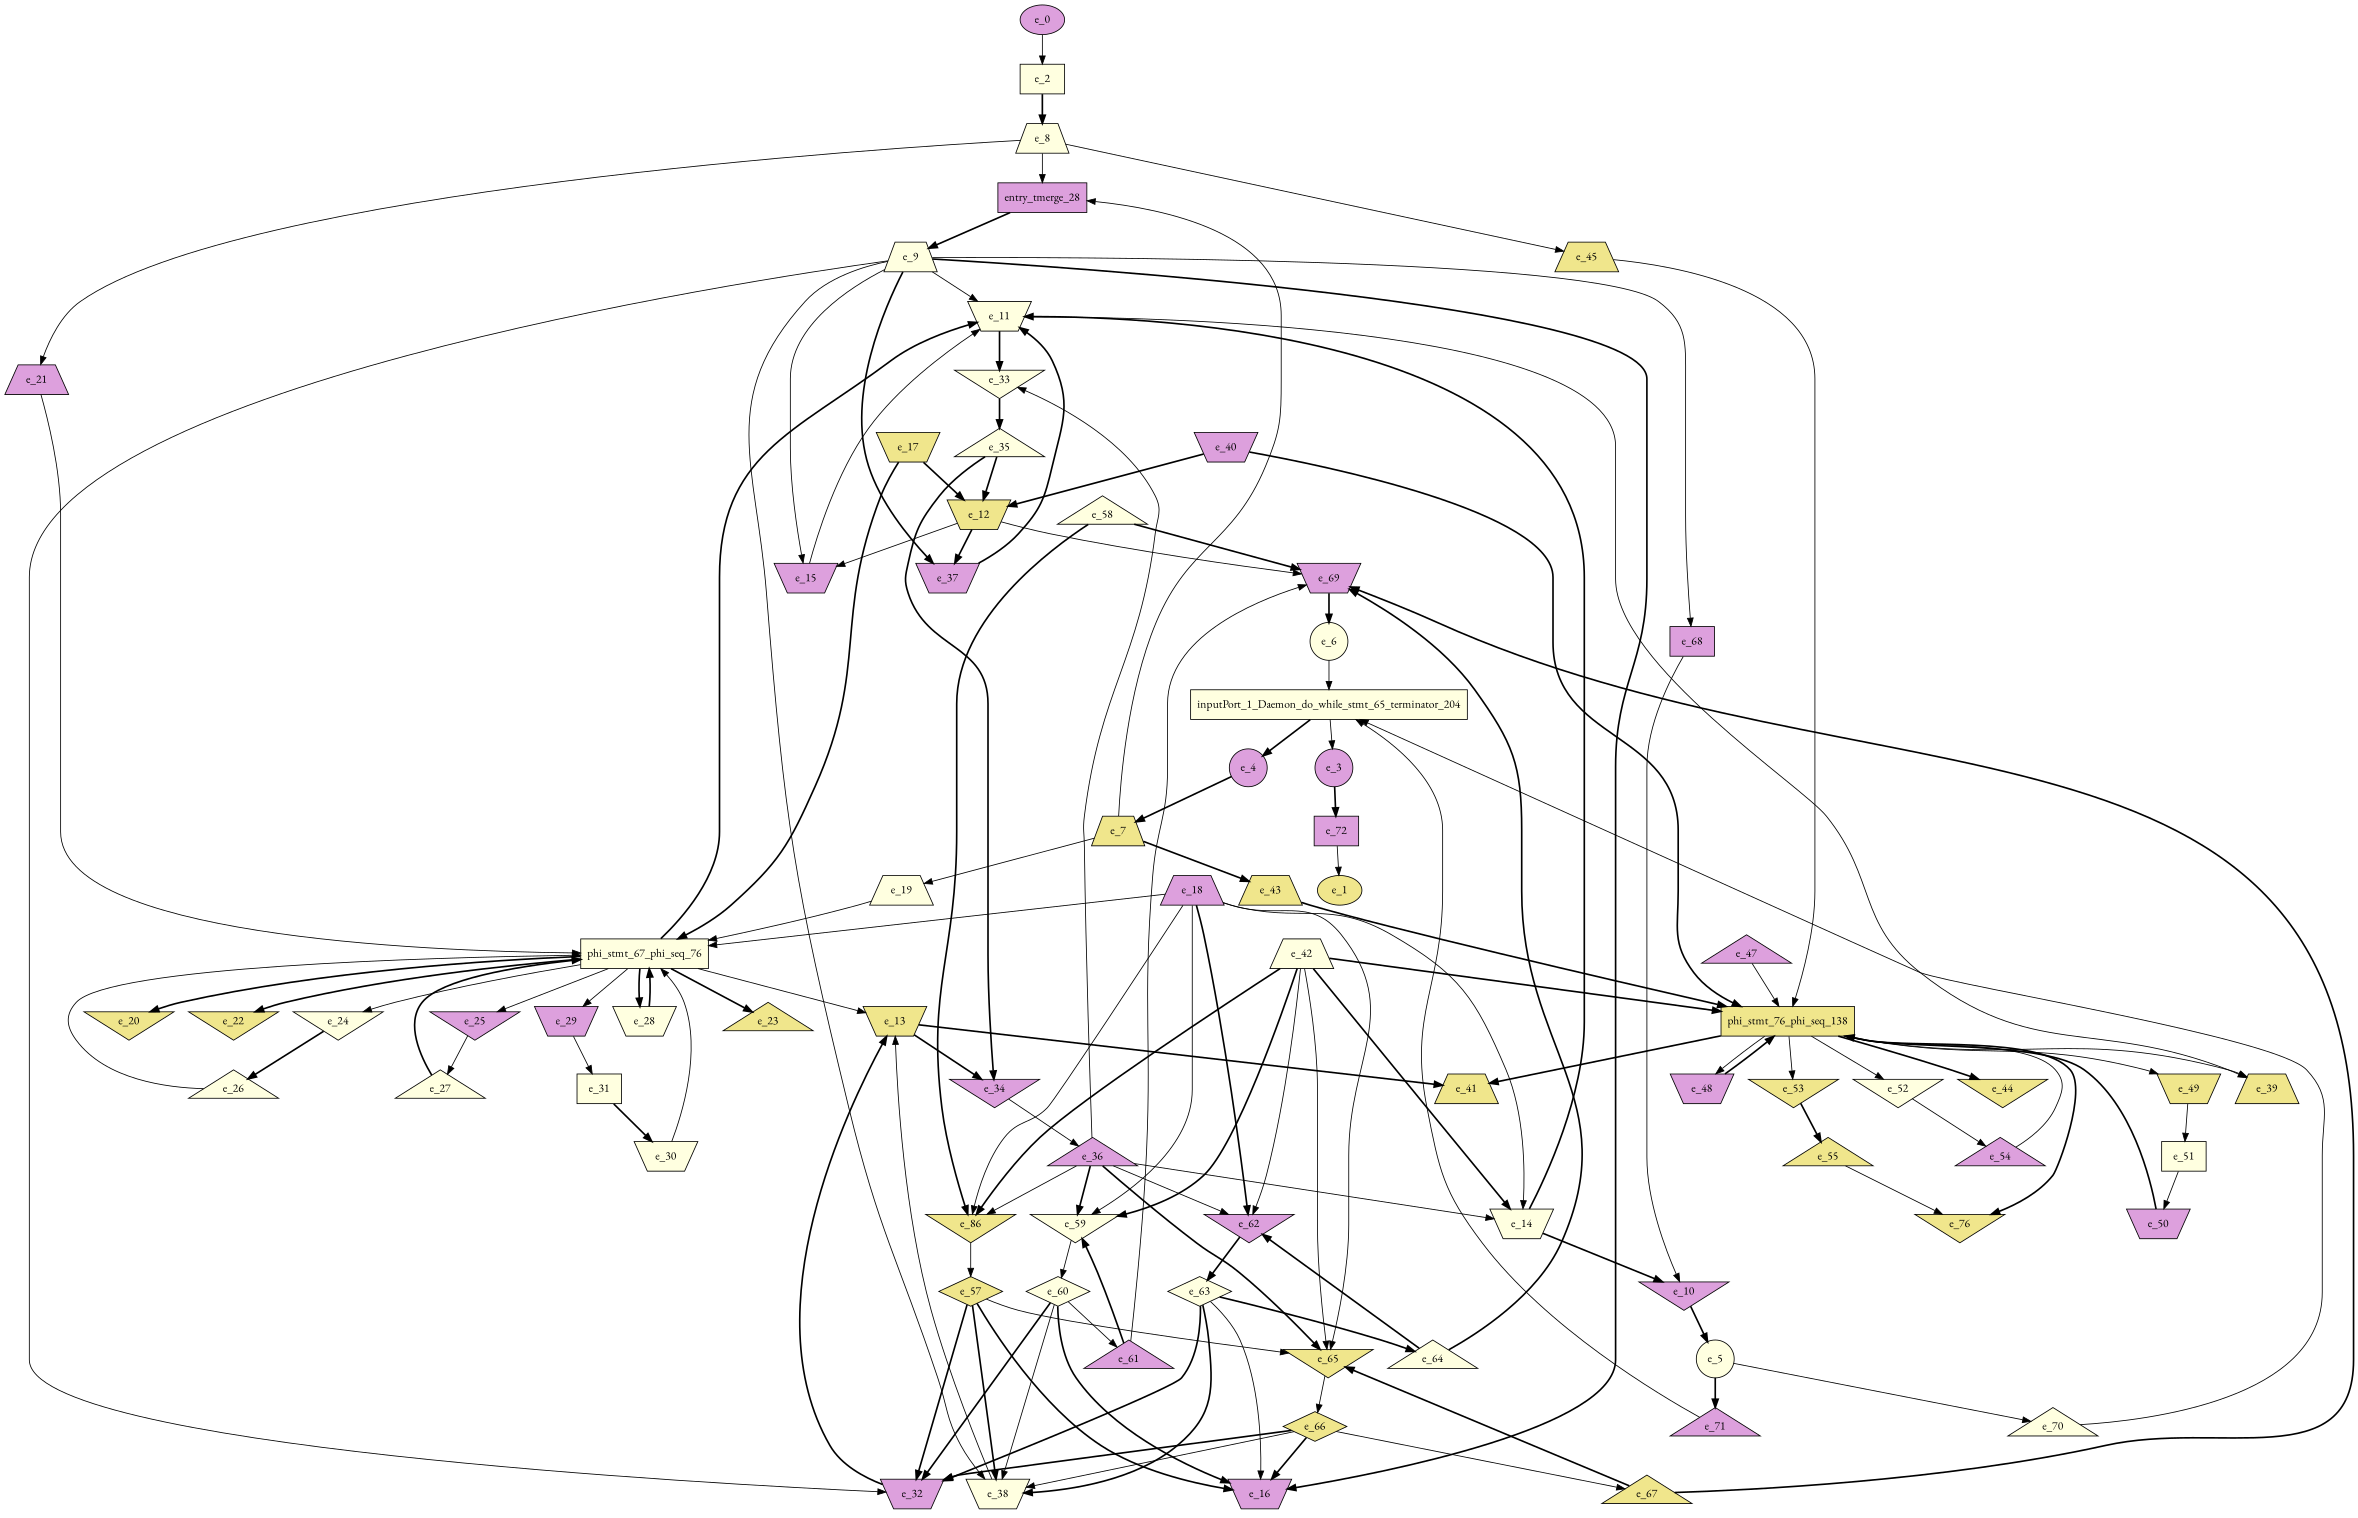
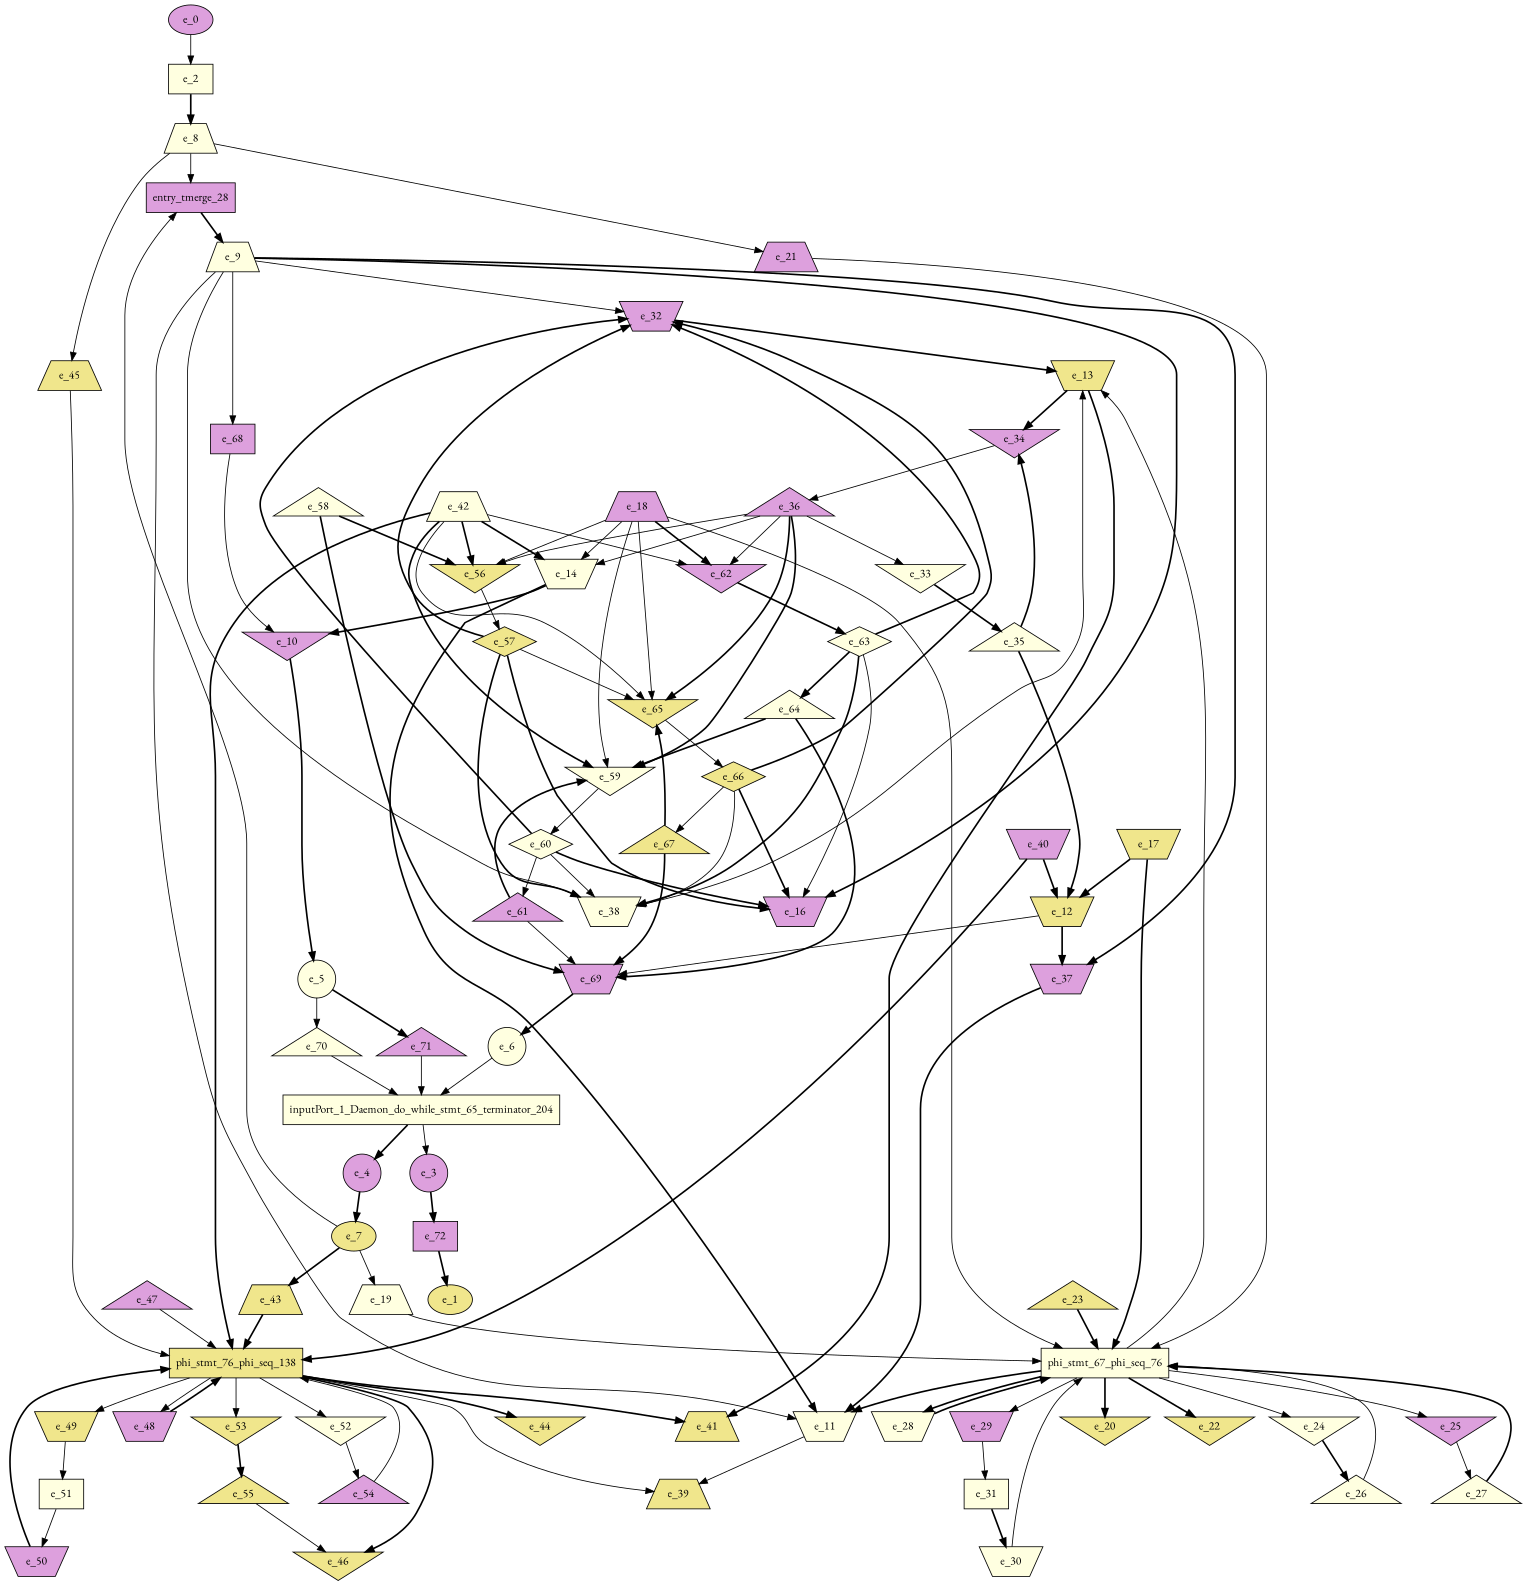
(1000, 346) -> none
(806, 578) -> none
(1118, 831) -> (354, 1236)
(1338, 857) -> (442, 1264)
(708, 988) -> (1086, 1325)
(971, 1224) -> (475, 574)
(1960, 1224) -> (338, 1562)
(1348, 1297) -> (704, 742)
